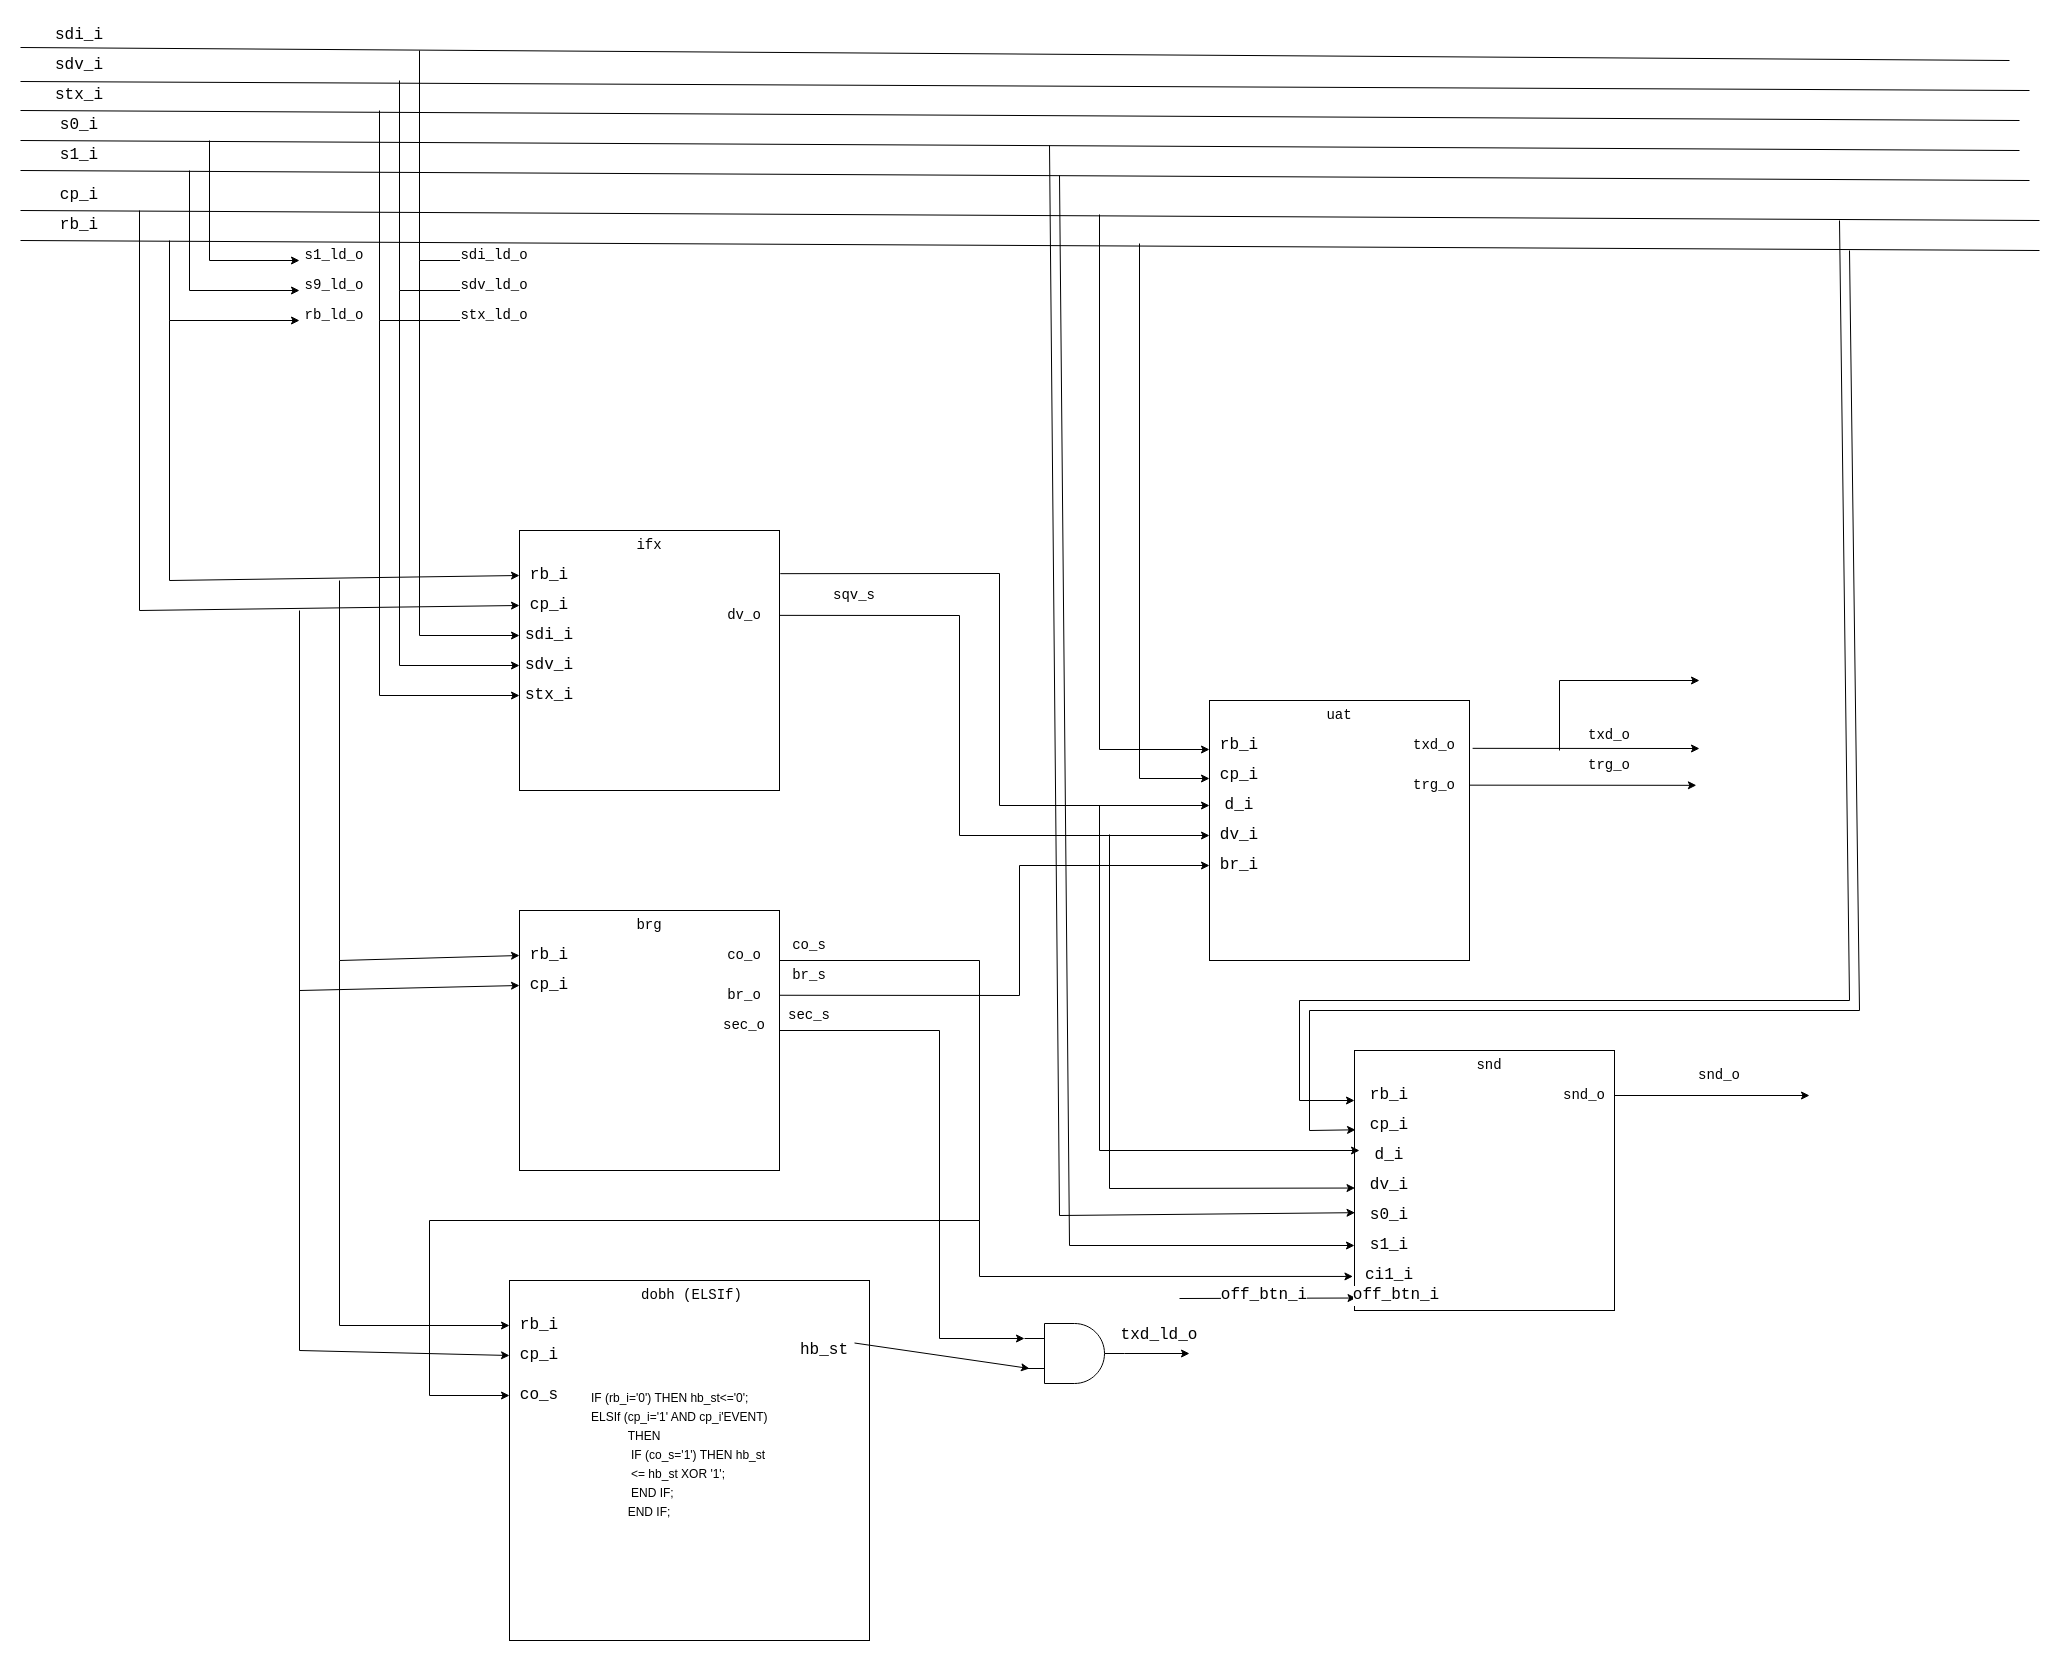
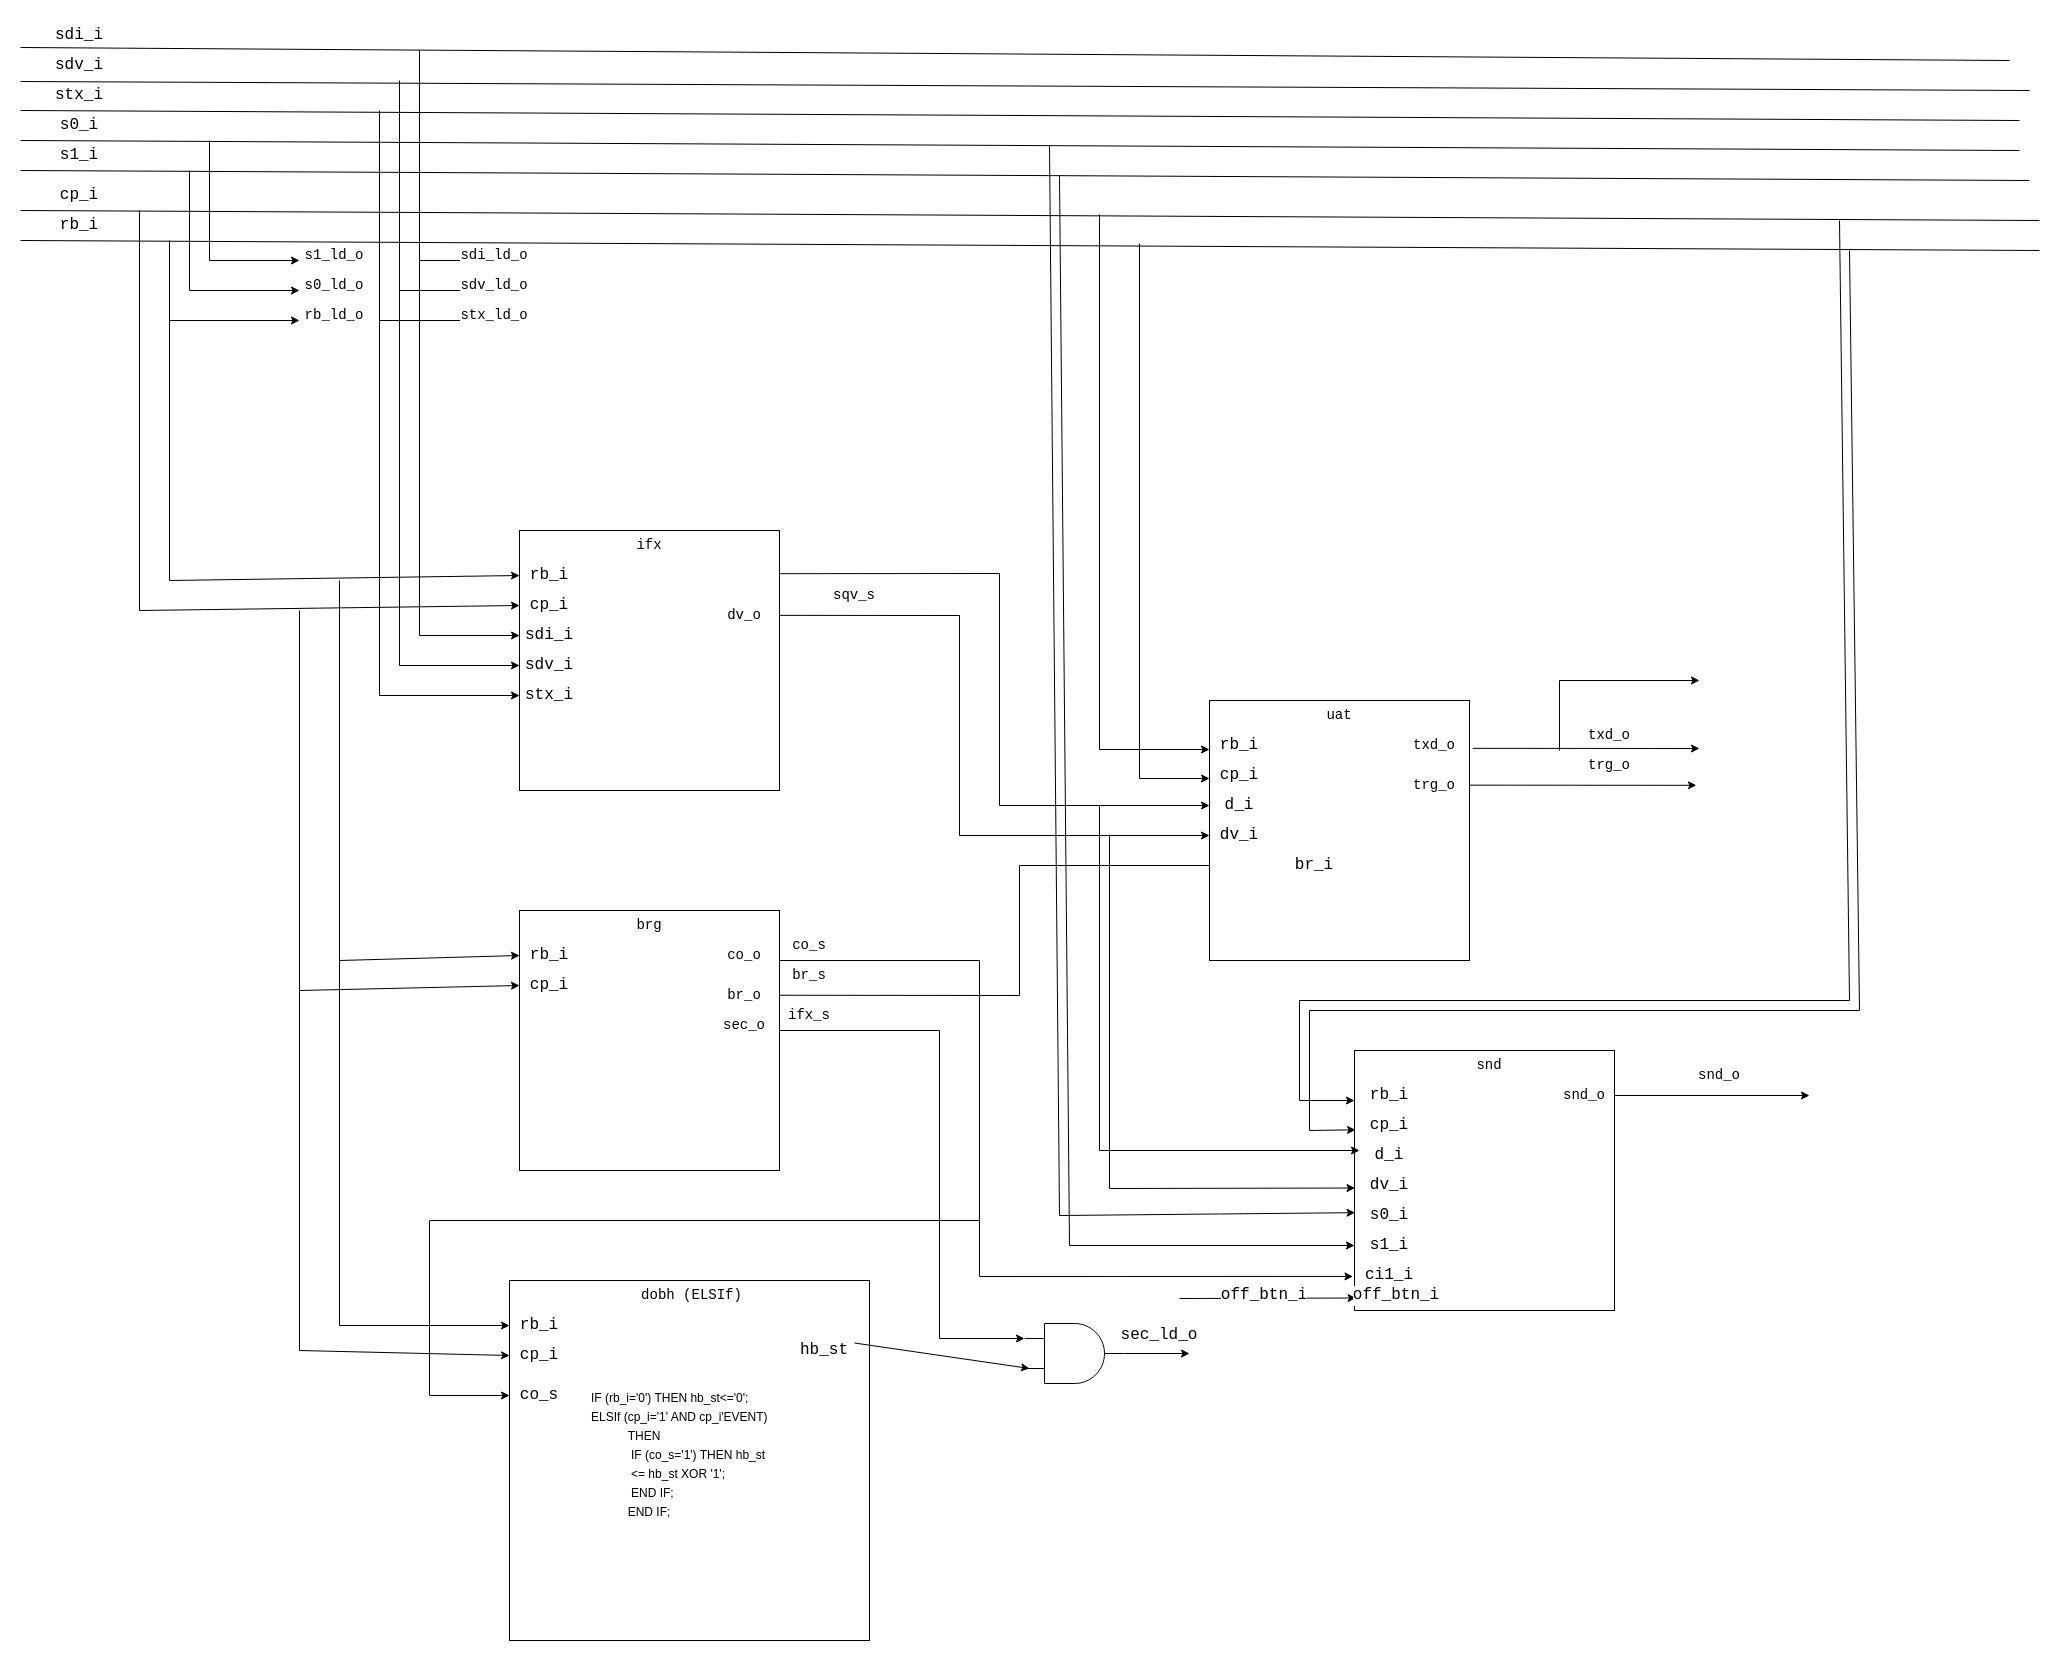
(335, 286) -> (335, 286)
(1240, 866) -> (1315, 866)
(810, 1016) -> (810, 1016)
(1160, 1336) -> (1160, 1336)
